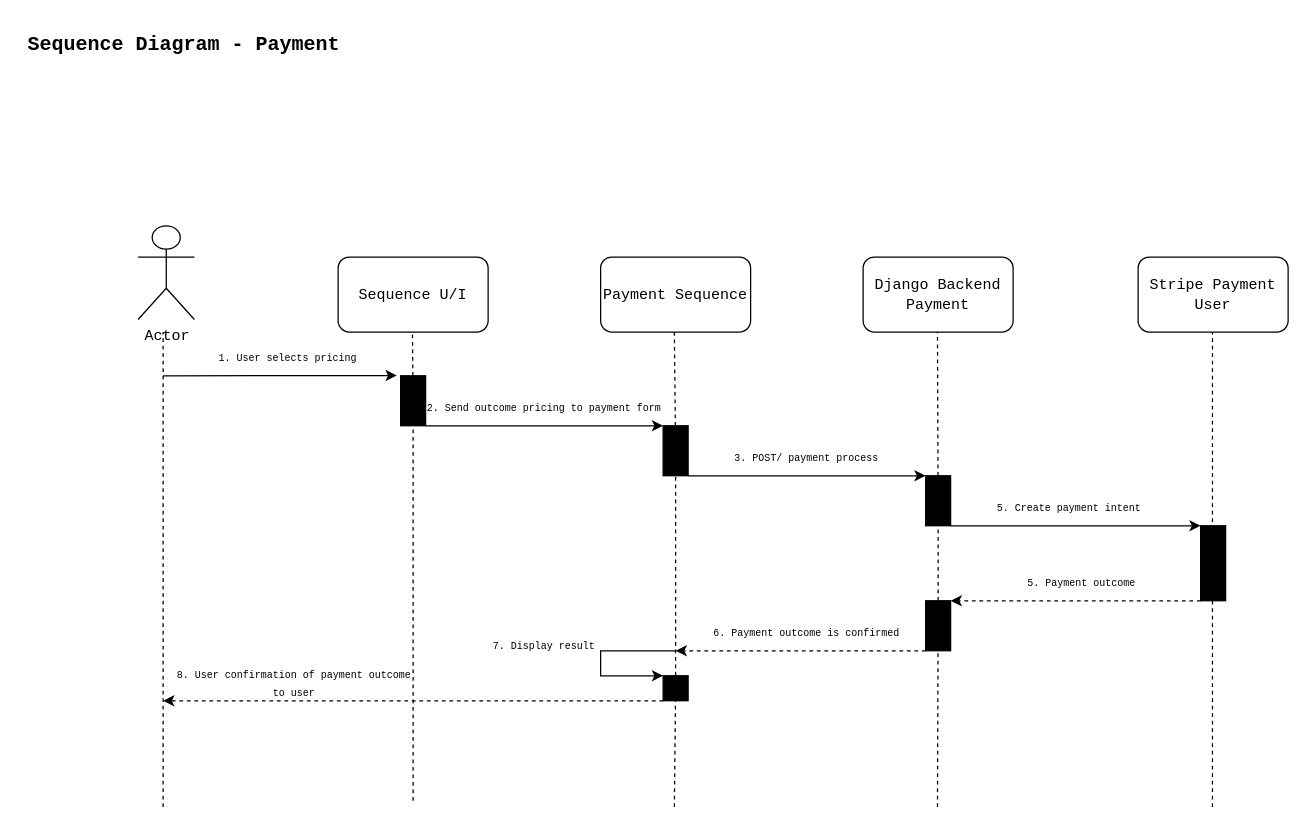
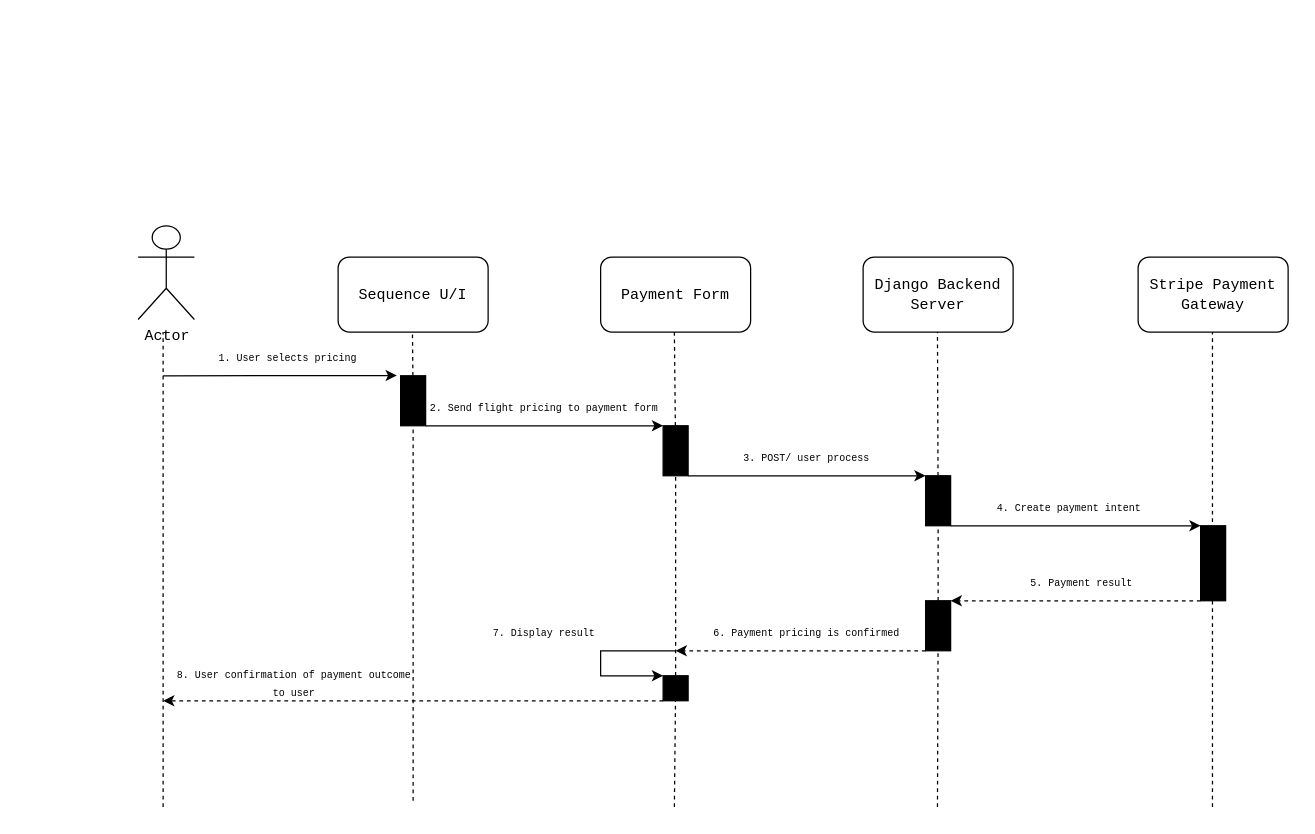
(207, 44) -> none
(676, 294) -> (676, 294)
(938, 294) -> (938, 294)
(1213, 294) -> (1213, 294)
(544, 407) -> (544, 407)
(807, 457) -> (807, 457)
(1069, 507) -> (1069, 507)
(1082, 582) -> (1082, 582)
(807, 632) -> (807, 632)
(544, 644) -> (544, 632)
